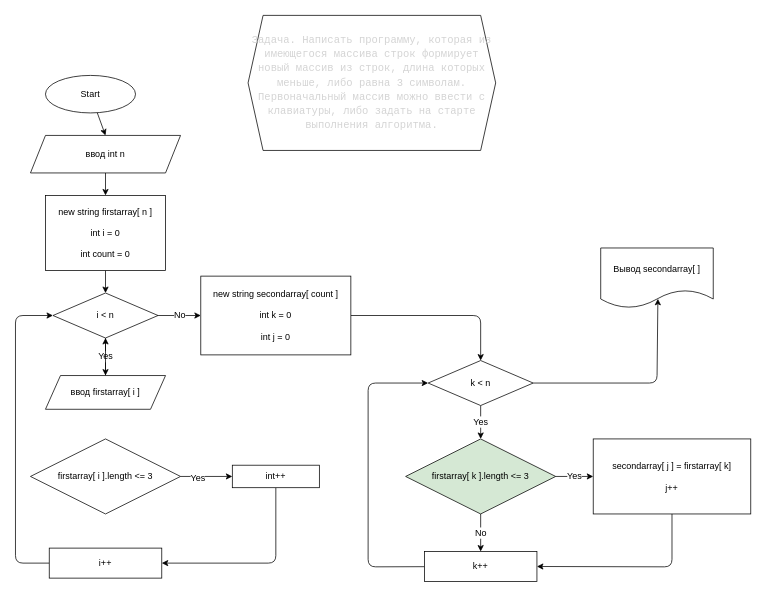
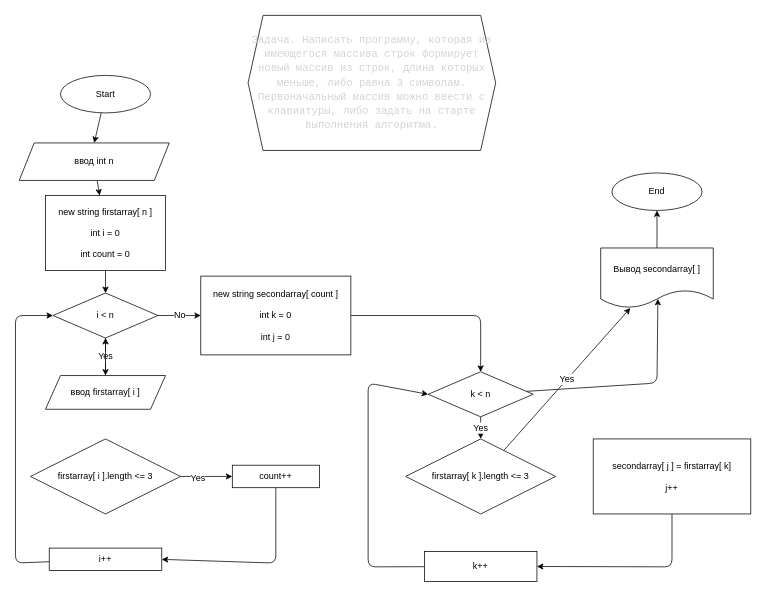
(90, 94) -> (105, 94)
(105, 154) -> (94, 162)
none -> (657, 192)
none -> (657, 217)
(480, 383) -> (480, 394)
(480, 476) -> (480, 476)
(572, 476) -> (565, 380)
(276, 477) -> (276, 477)
(480, 530) -> none
(105, 563) -> (105, 559)
